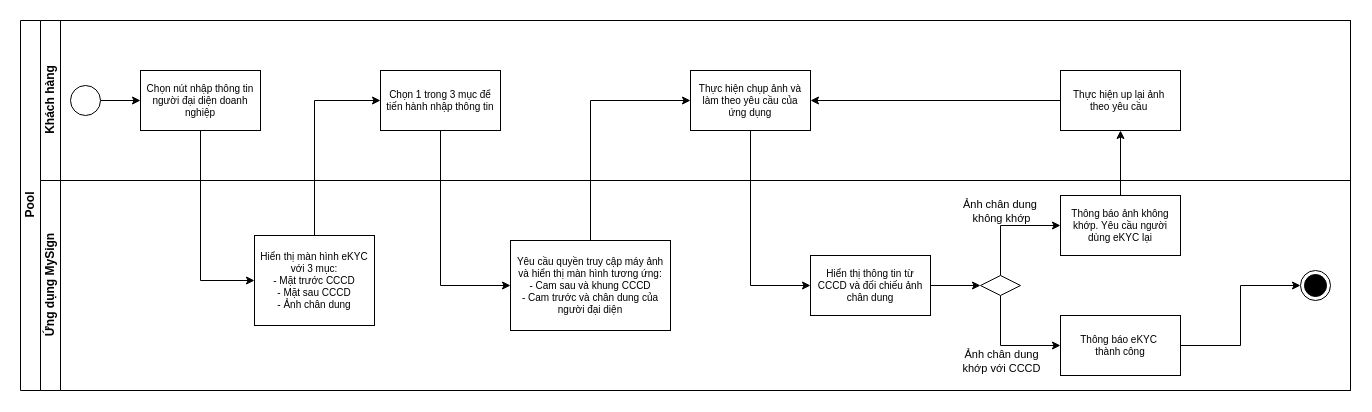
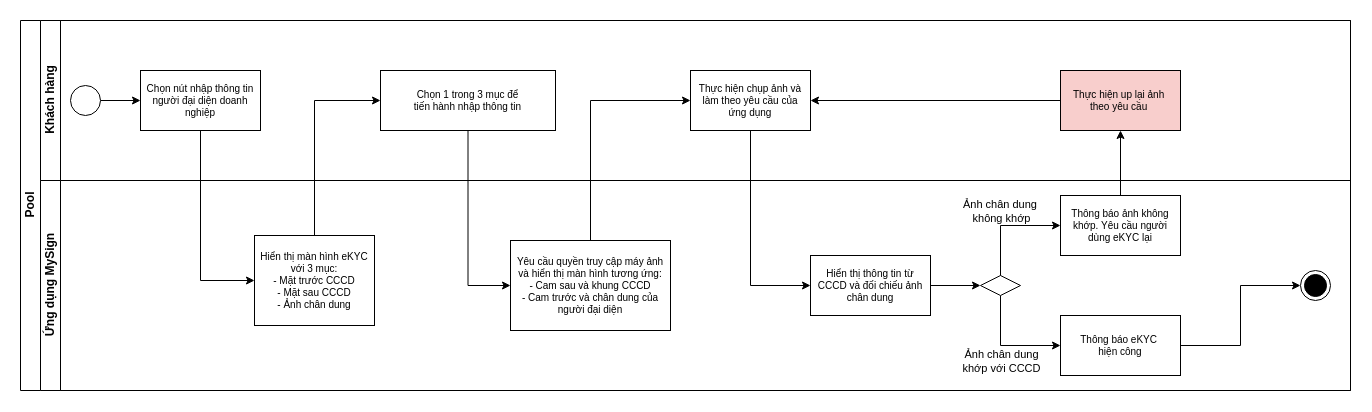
(441, 101) -> (468, 101)
(1121, 101) -> (1121, 101)
(1121, 346) -> (1121, 346)
